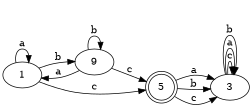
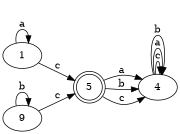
(53, 64) -> none
(65, 76) -> none
(230, 87) -> (158, 87)
